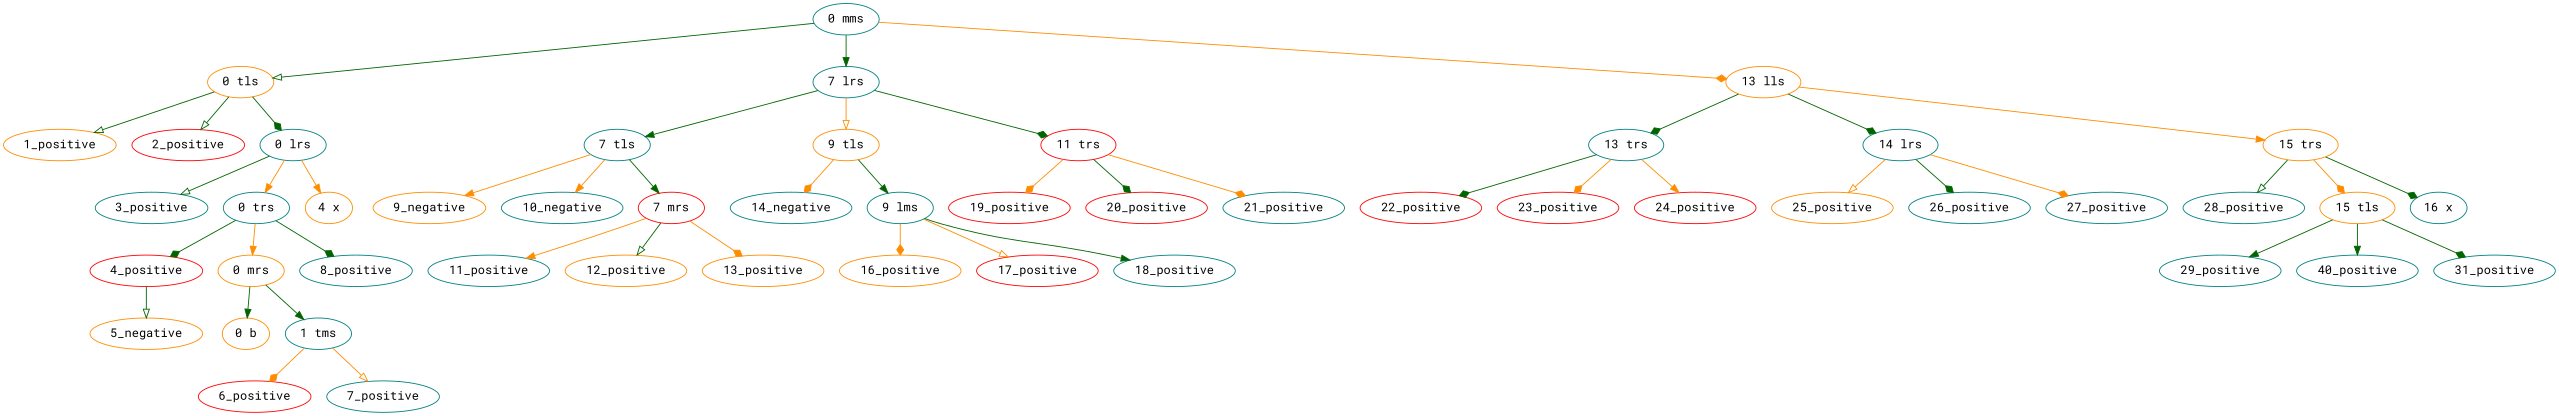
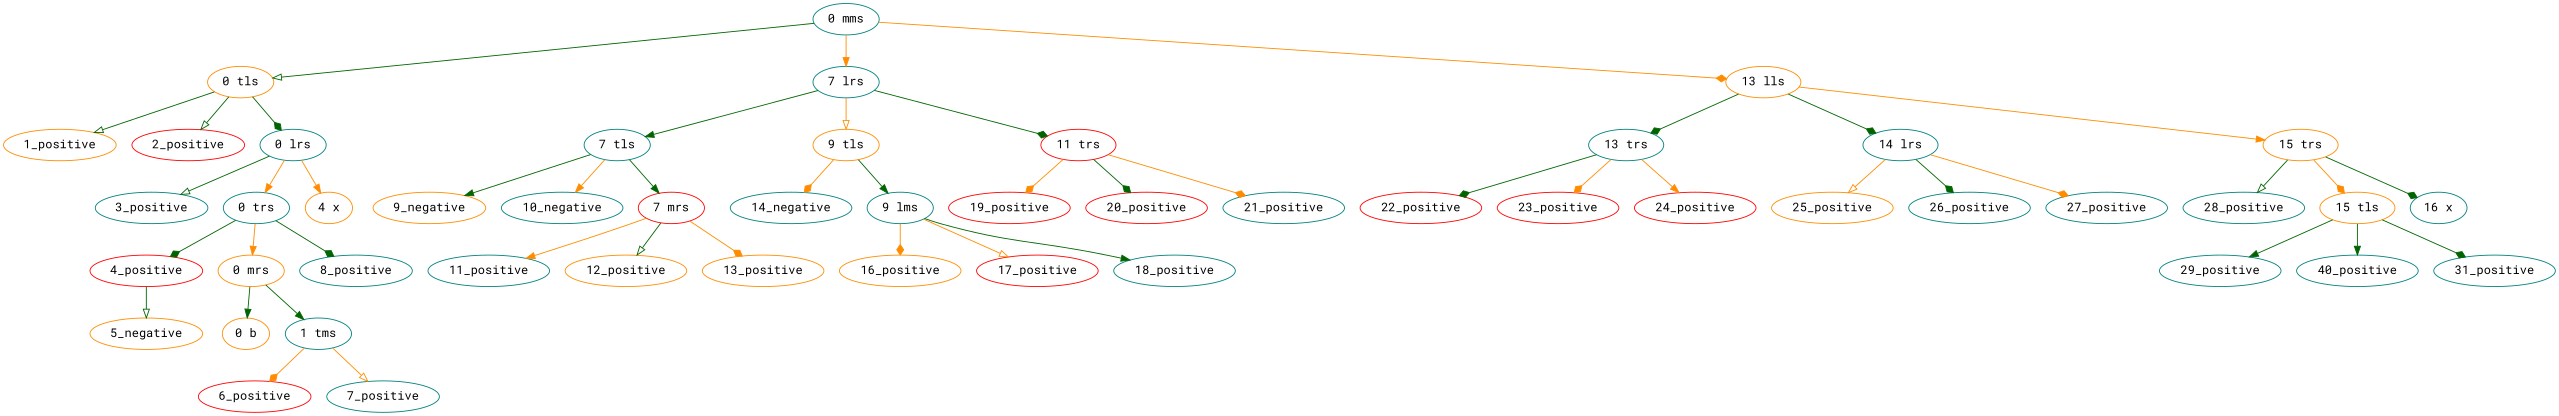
(846, 46) -> (846, 46)
(532, 174) -> (532, 174)
